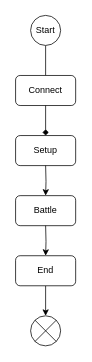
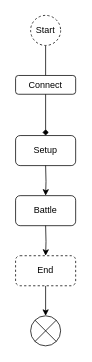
(45, 30) -> (45, 30)
(45, 90) -> (45, 85)
(45, 270) -> (45, 270)
